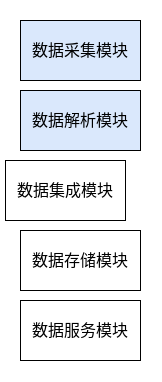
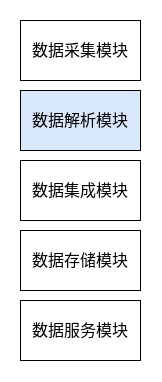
(81, 51) -> (81, 51)
(66, 191) -> (81, 191)
